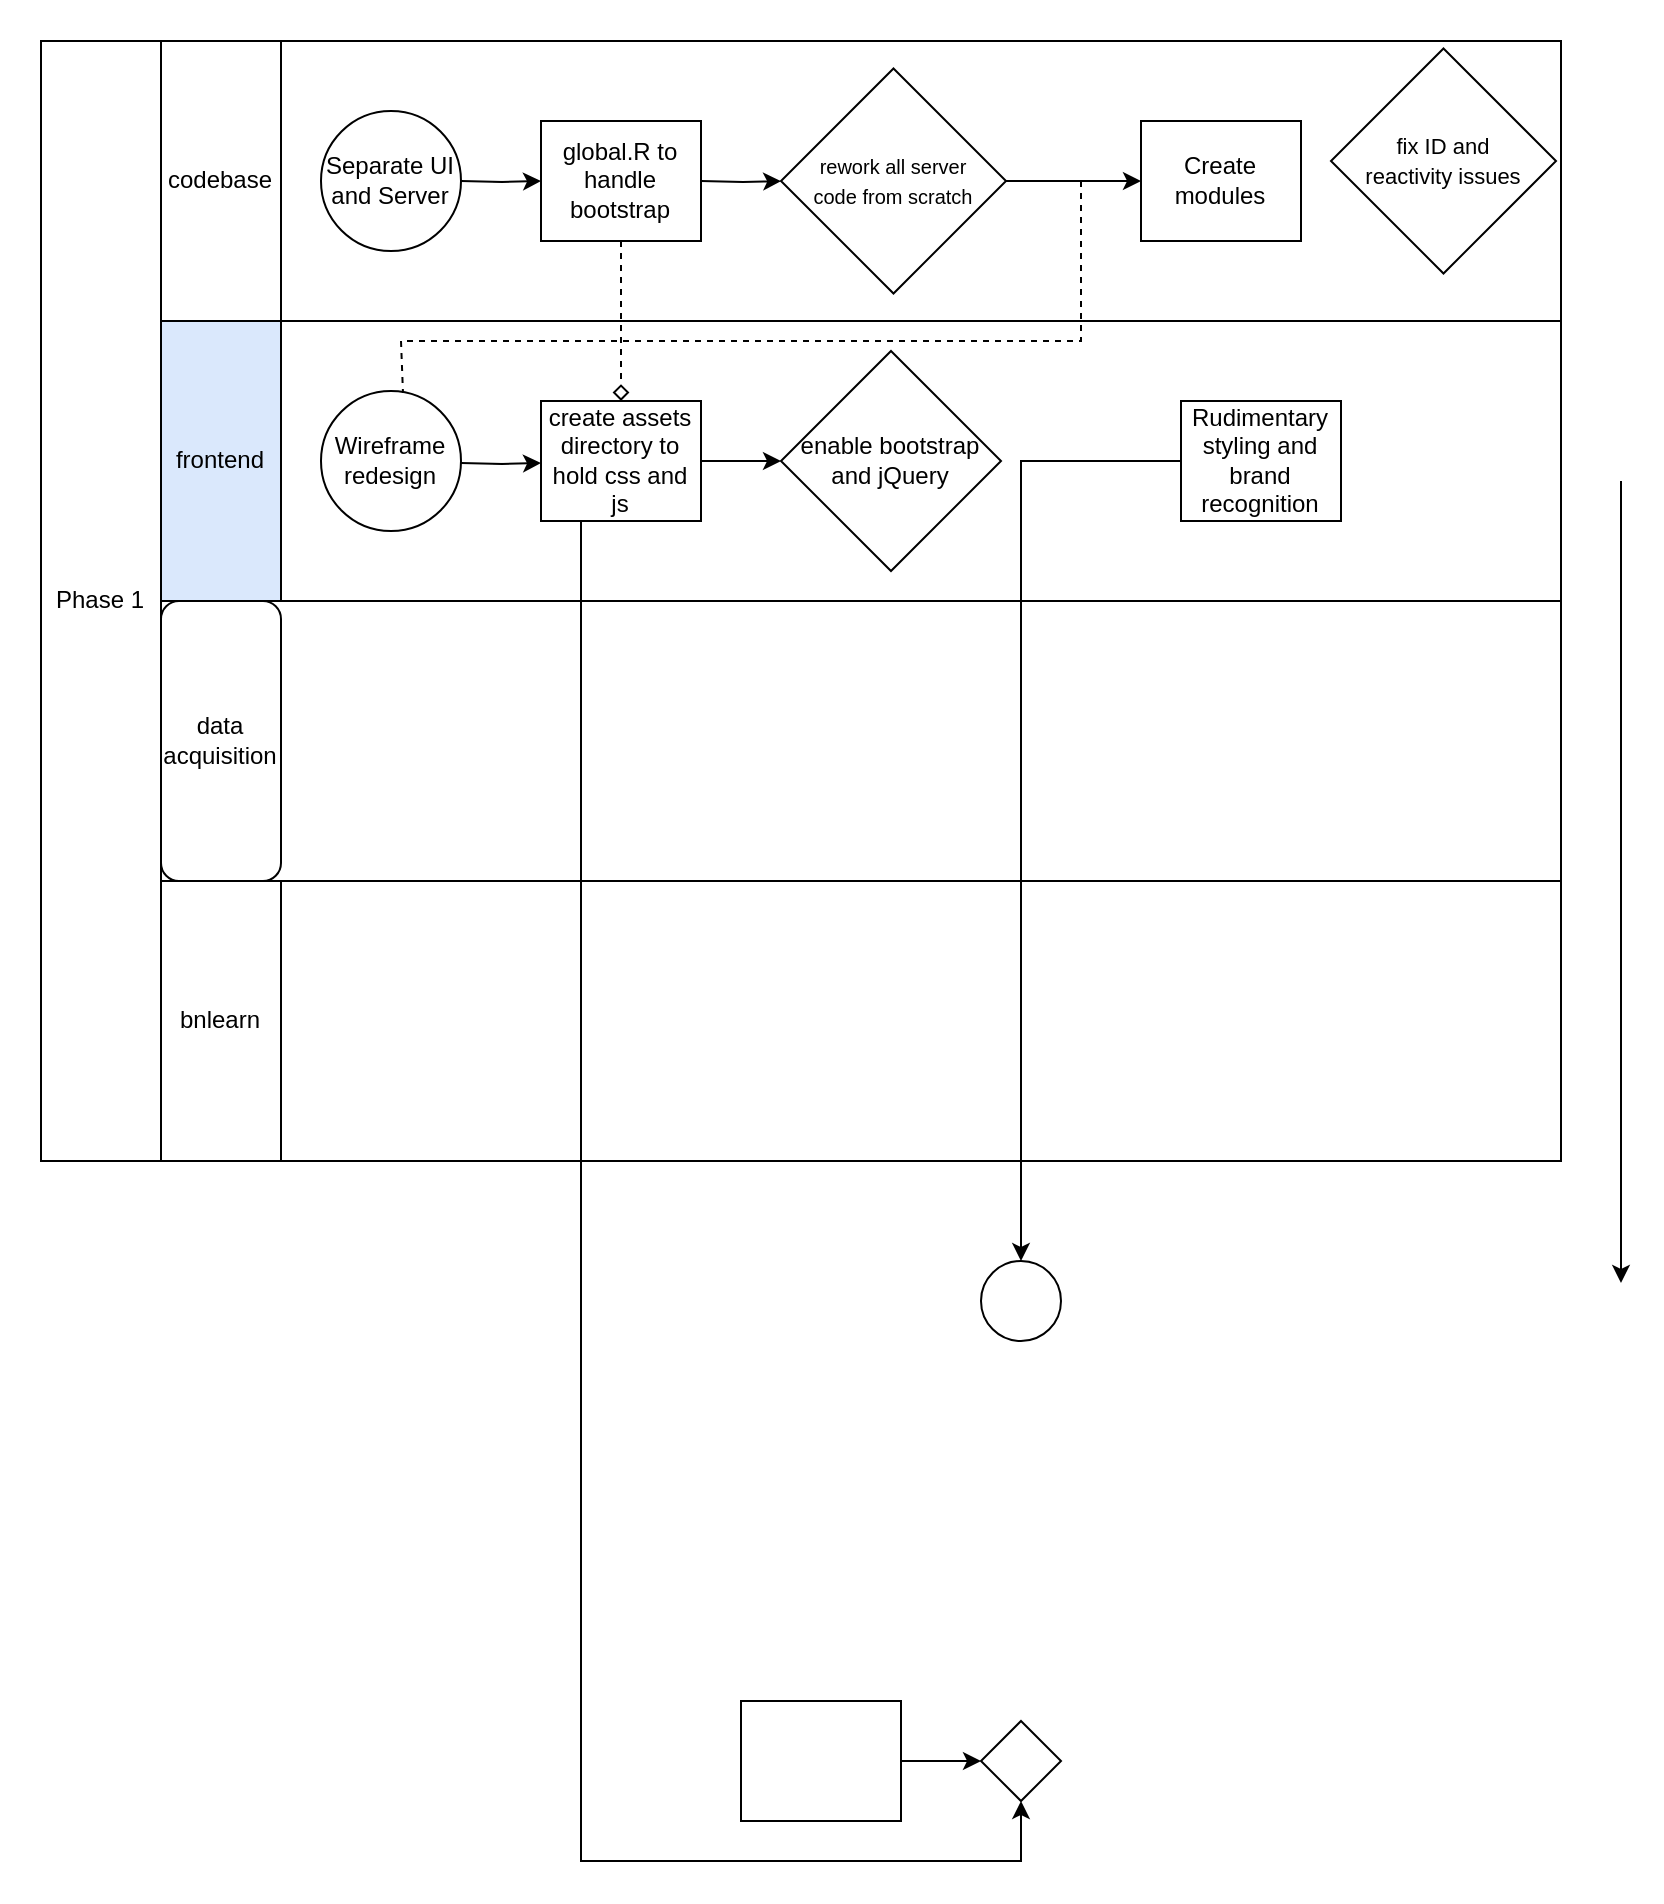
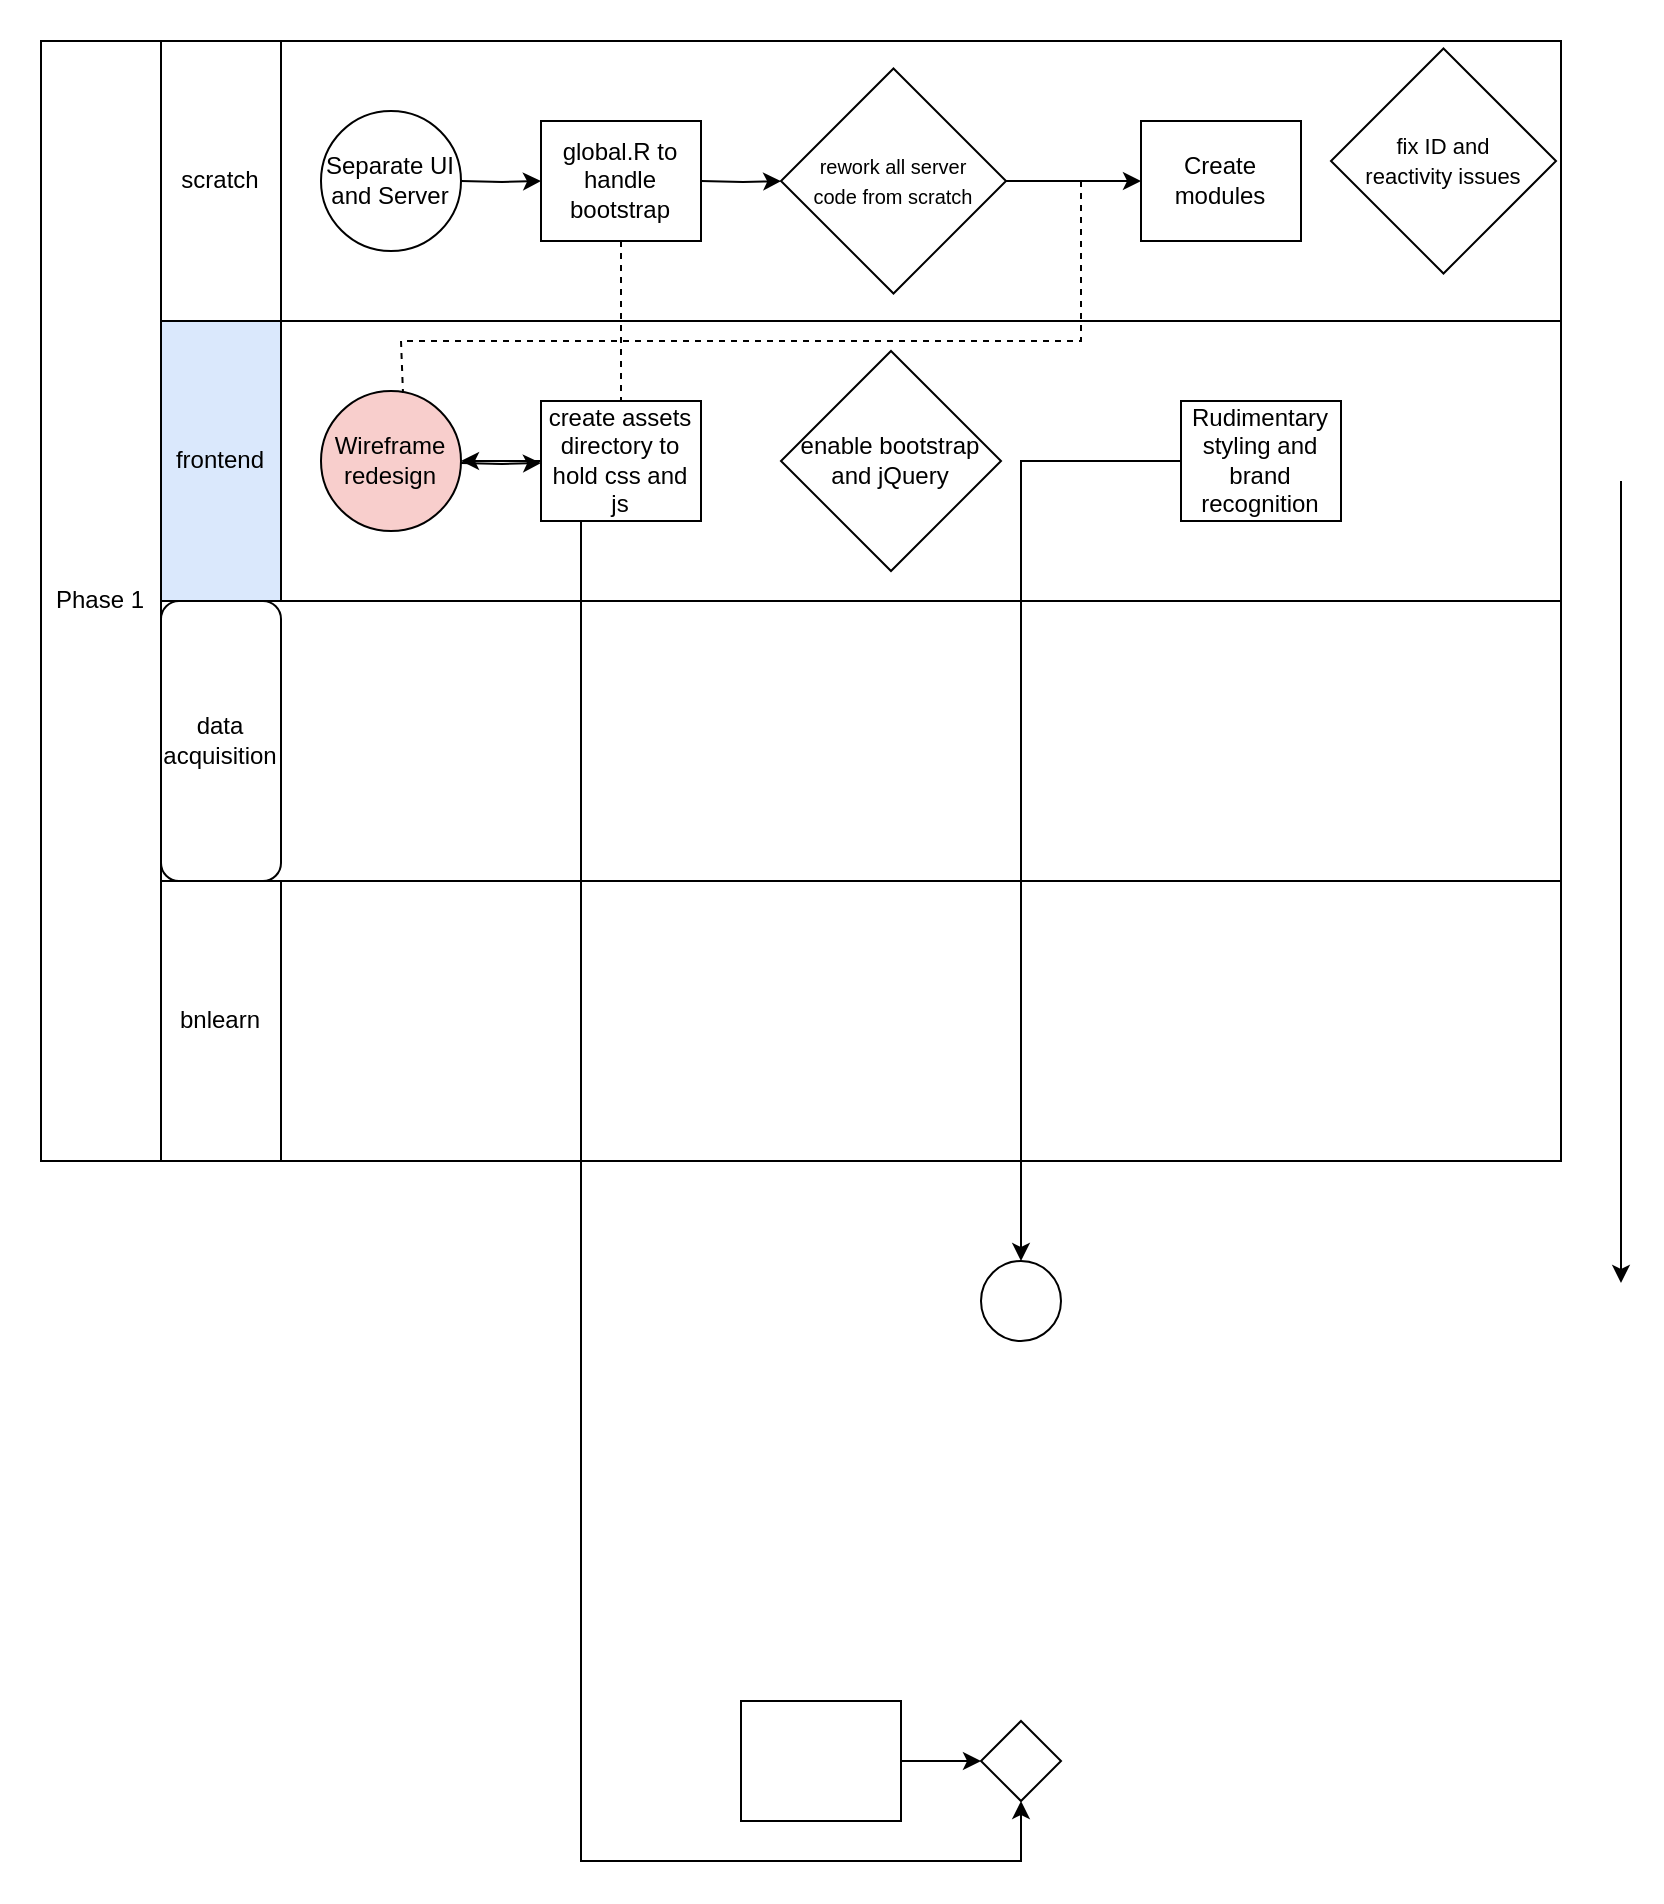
(221, 181) -> (221, 181)
(621, 385) -> (621, 392)
(391, 461) -> (391, 461)
(734, 461) -> (508, 461)
